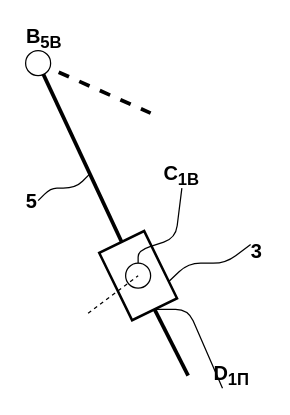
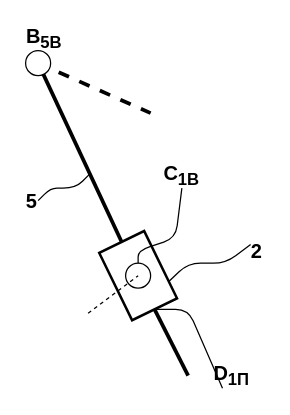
(257, 251) -> (257, 251)
